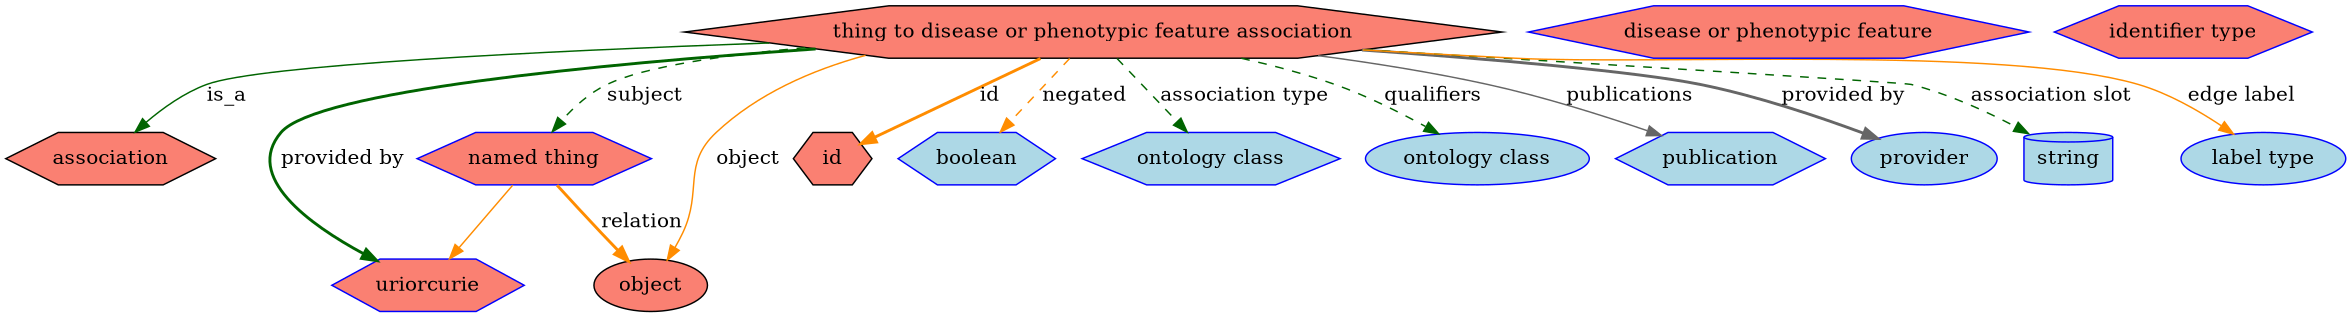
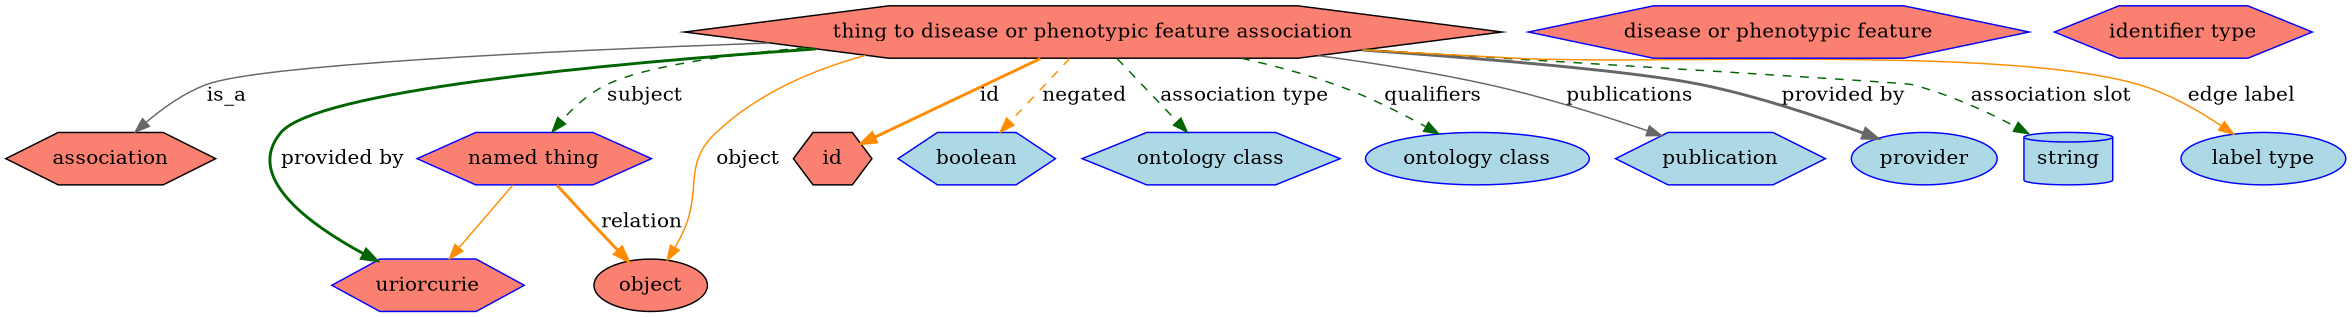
(451, 58) -> (451, 58)
